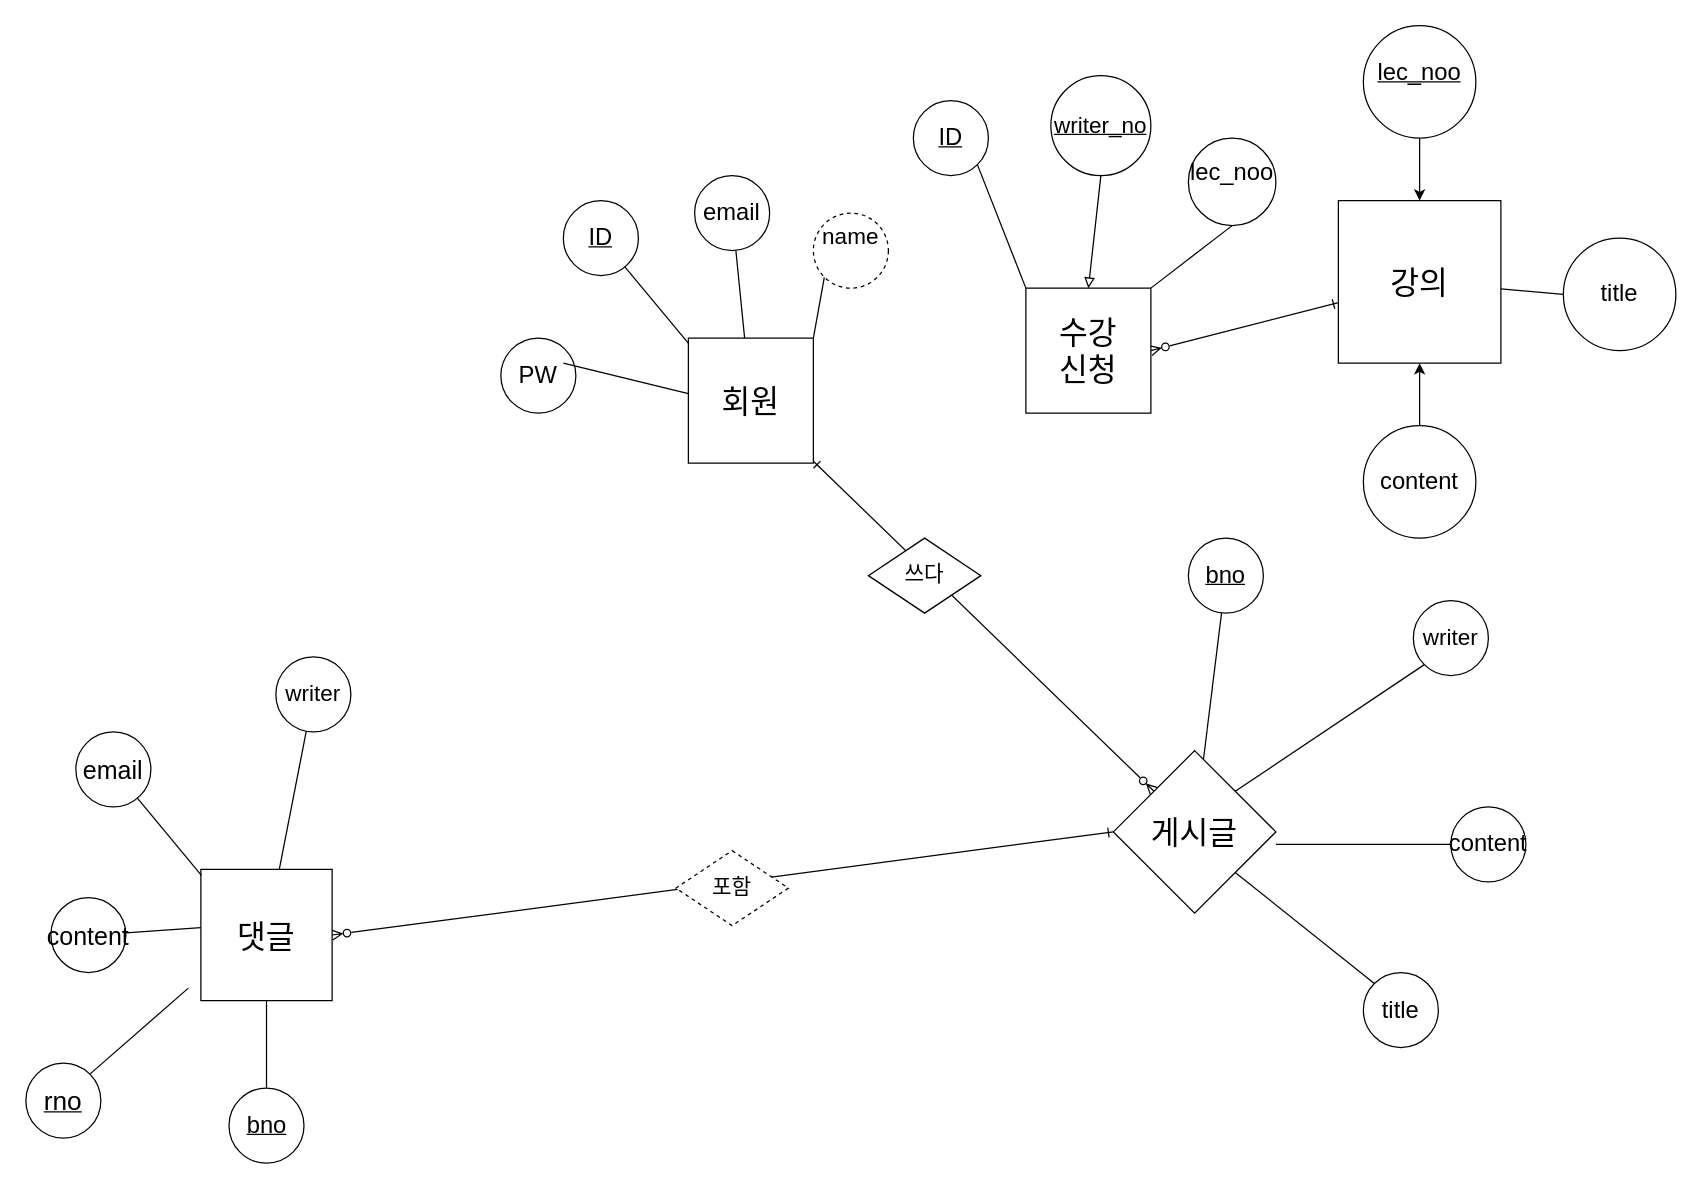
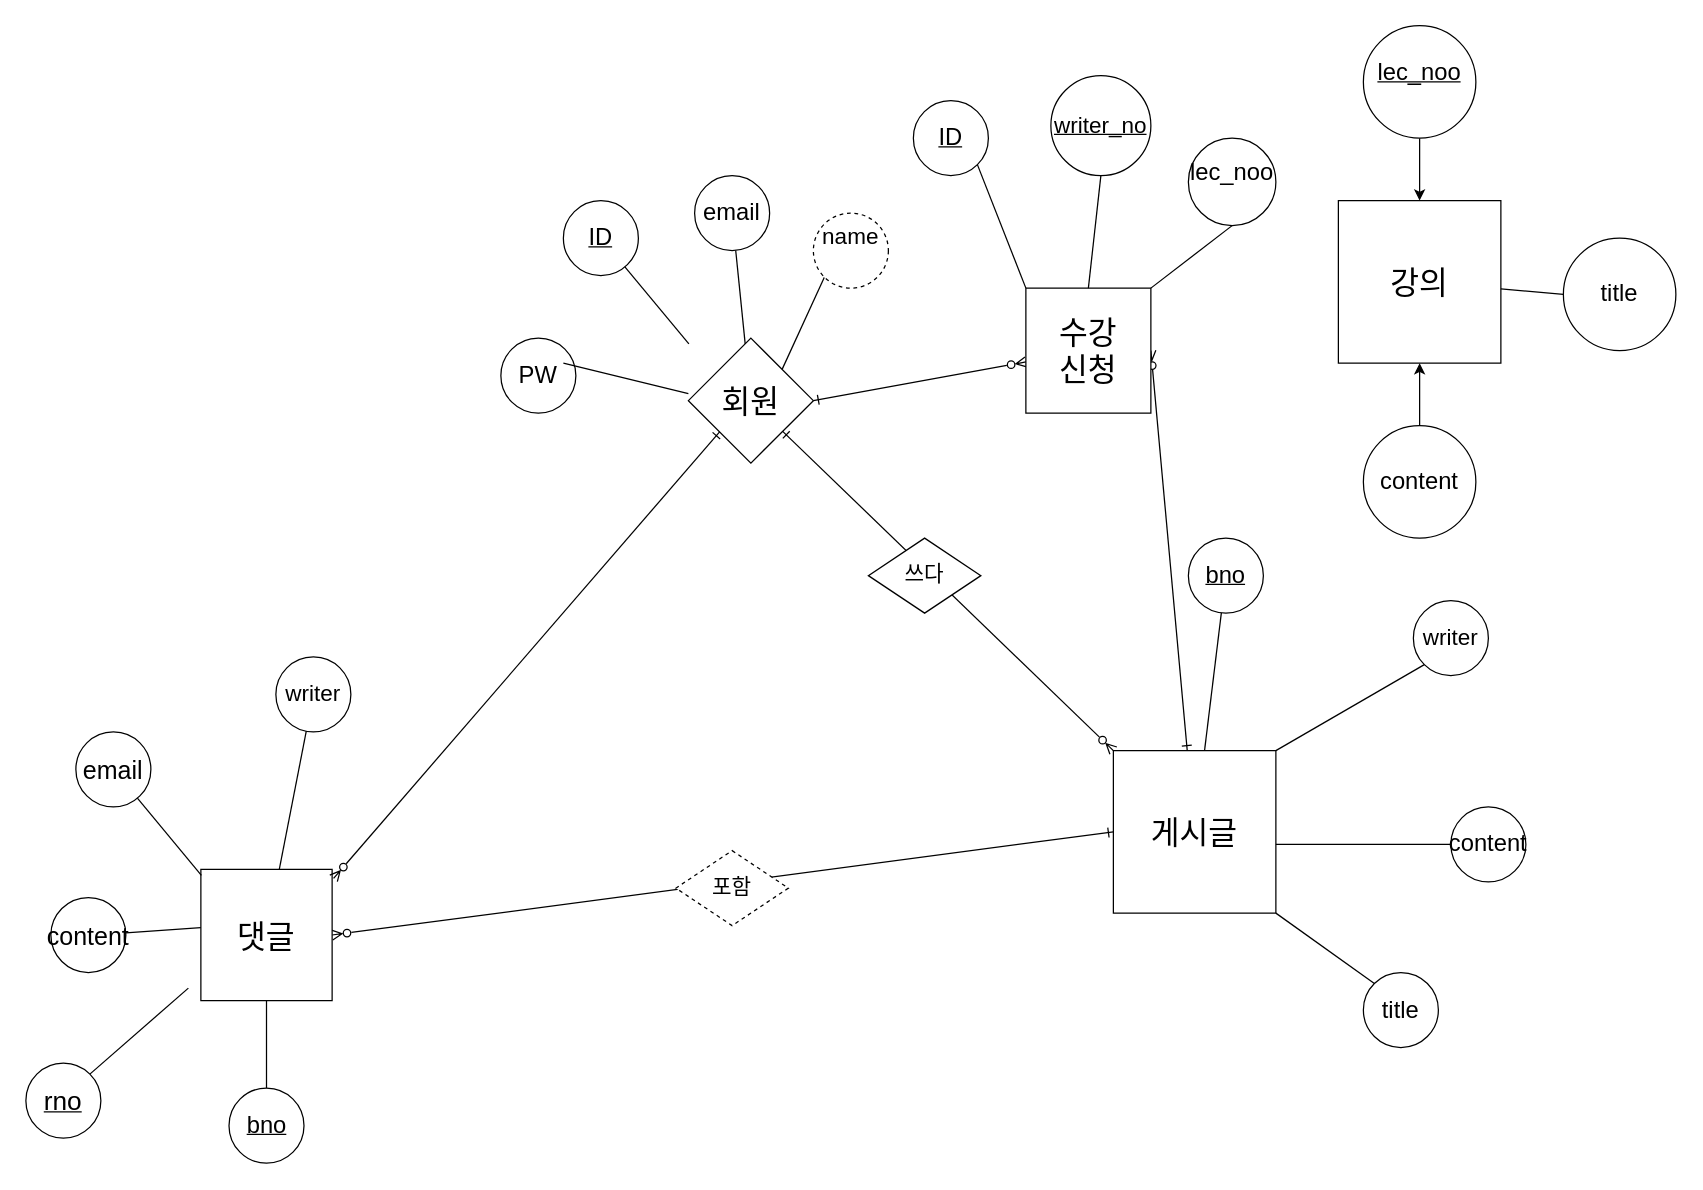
(1089, 276) -> (1089, 281)
(1254, 324) -> (1170, 560)
none -> (910, 383)
(751, 401) -> (751, 401)
none -> (533, 648)
(1194, 832) -> (1194, 832)
